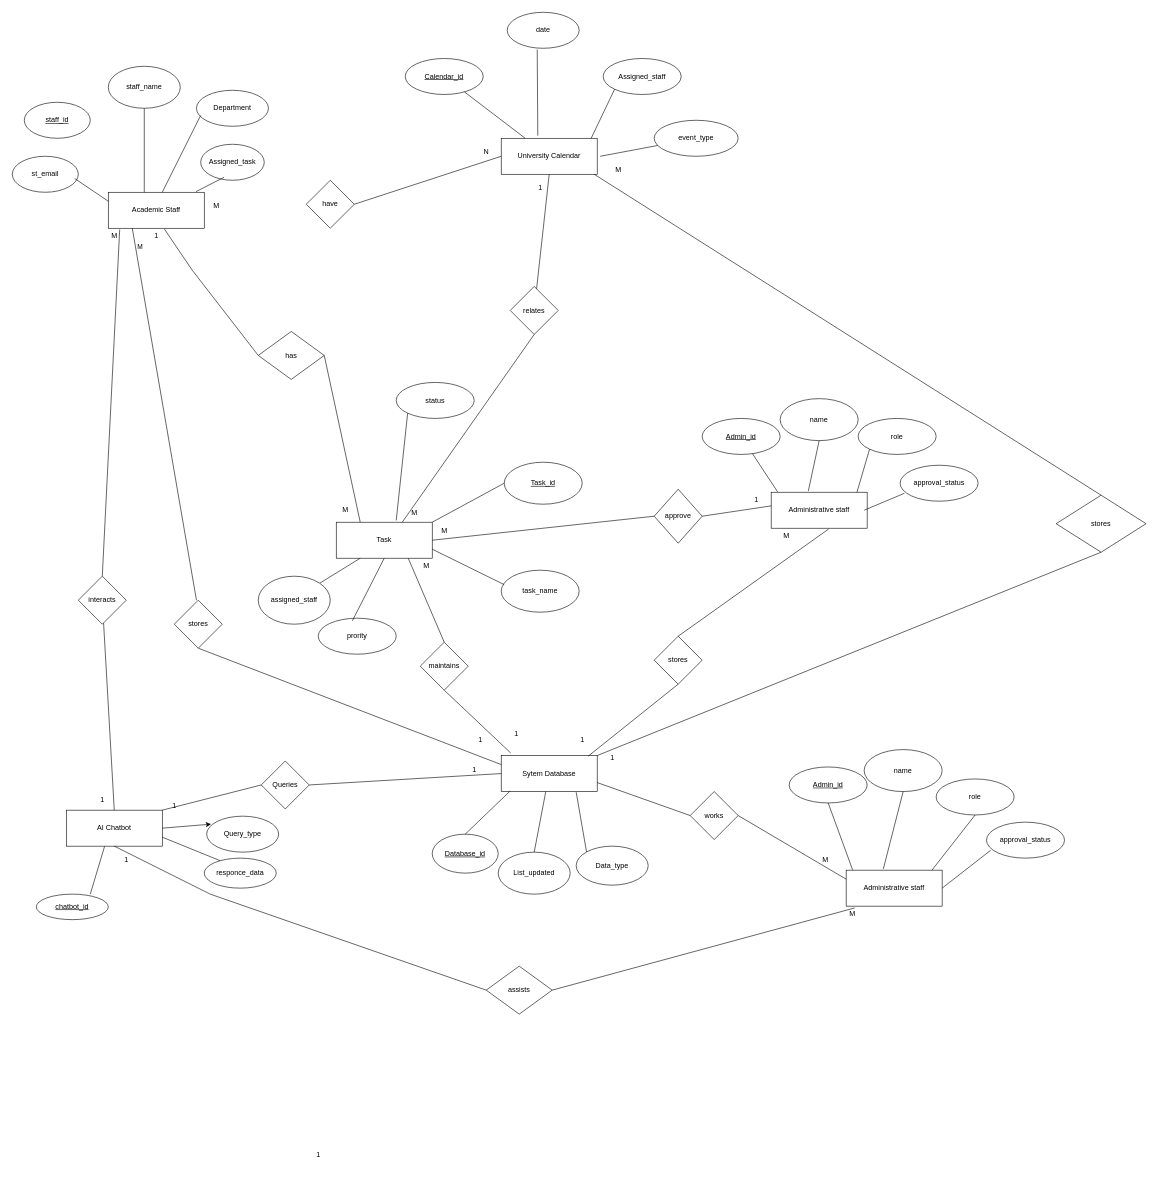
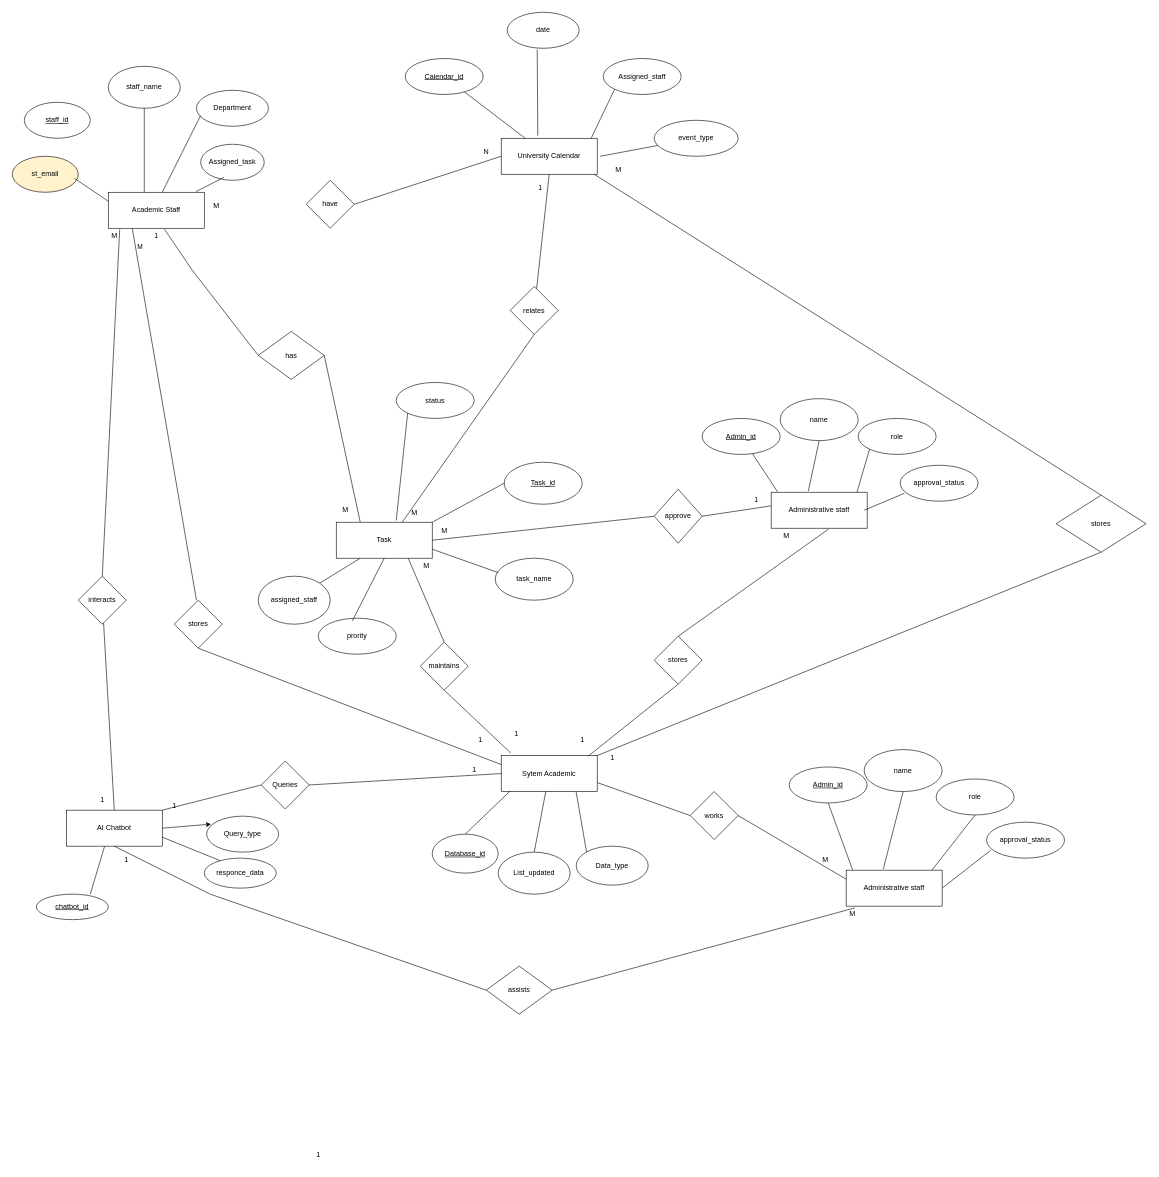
(45, 174) -> (45, 174)
(540, 591) -> (534, 579)
(549, 774) -> (549, 774)
